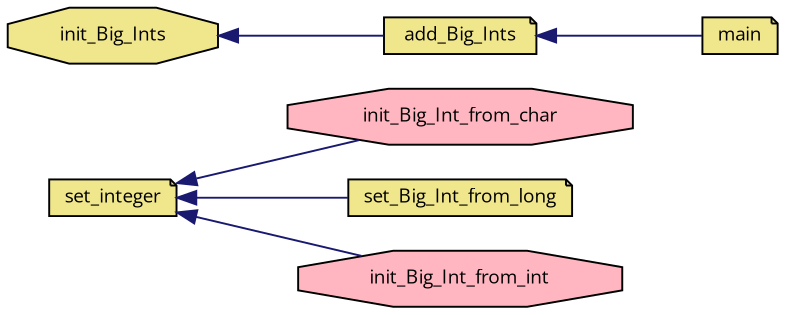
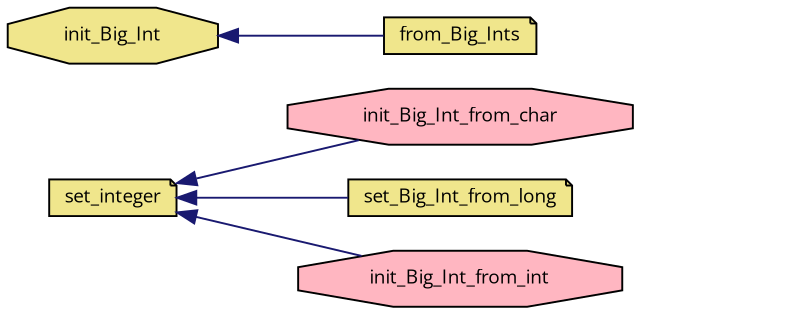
(113, 36) -> (113, 36)
(460, 36) -> (460, 36)
(740, 36) -> none
